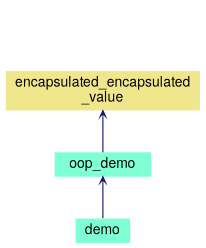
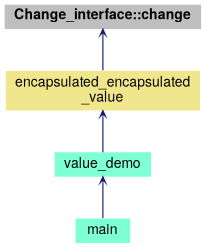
none -> (103, 17)
(103, 164) -> (103, 164)
(103, 231) -> (103, 231)
